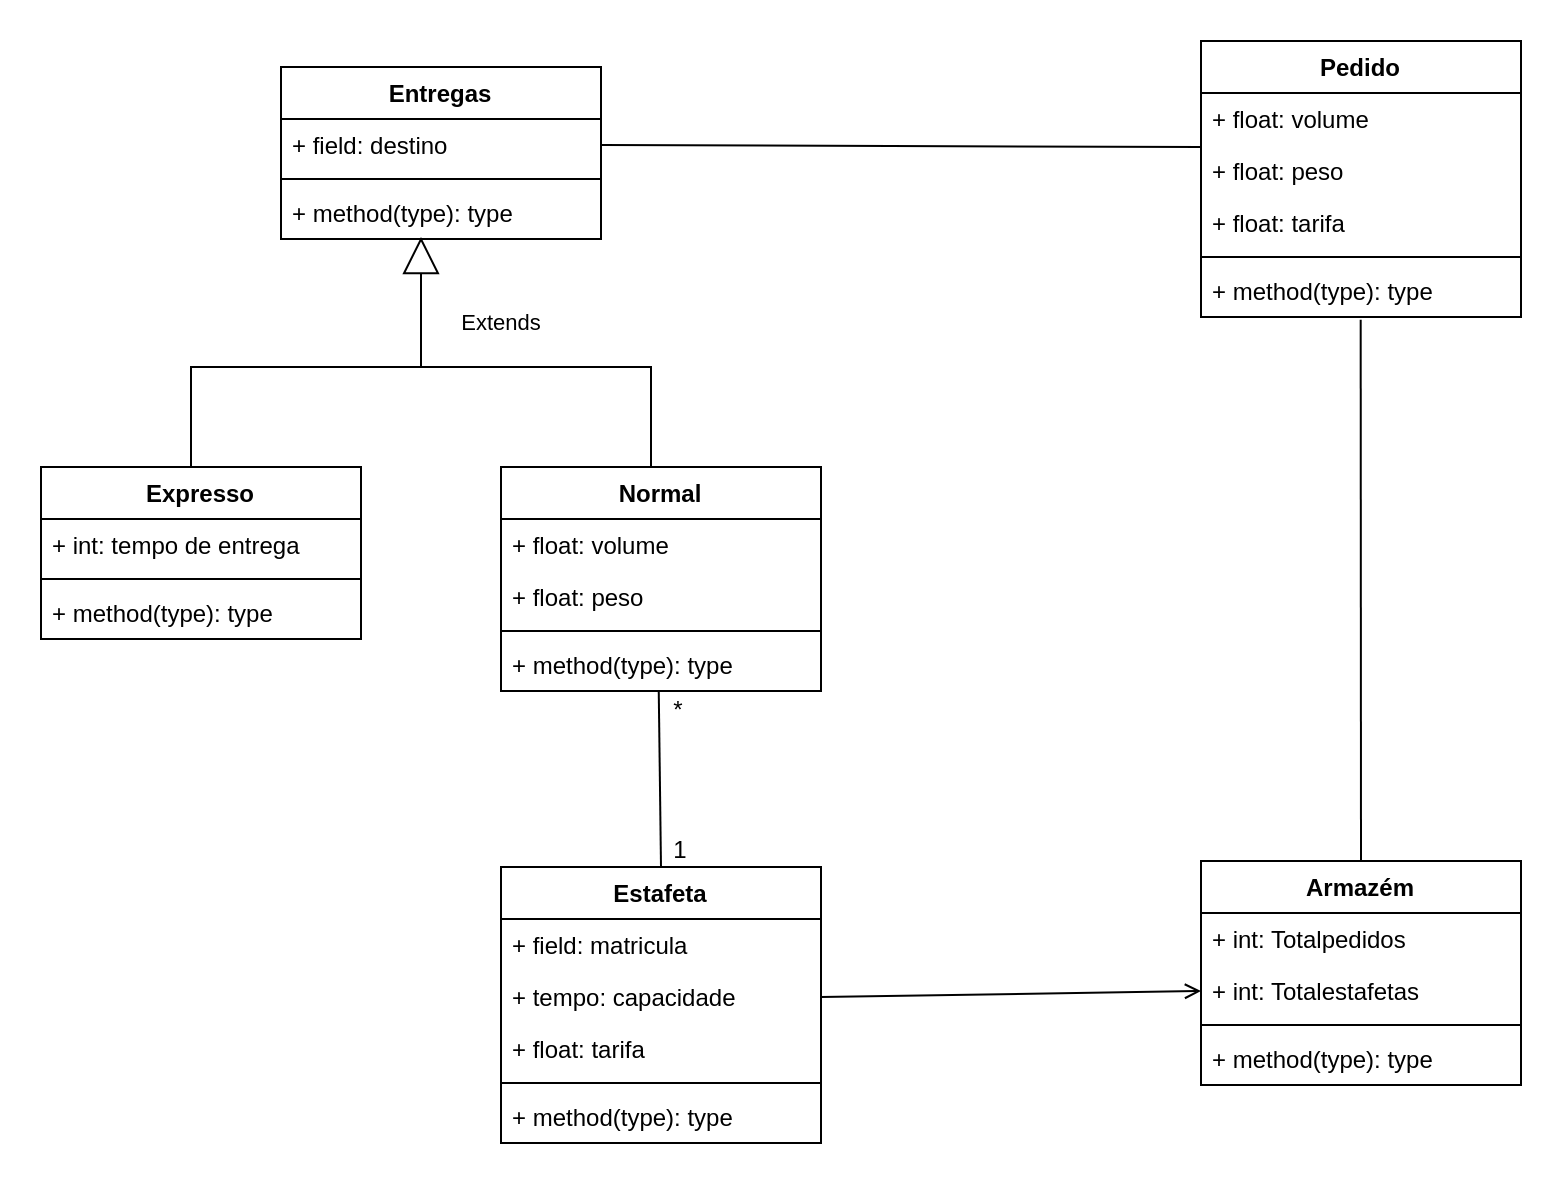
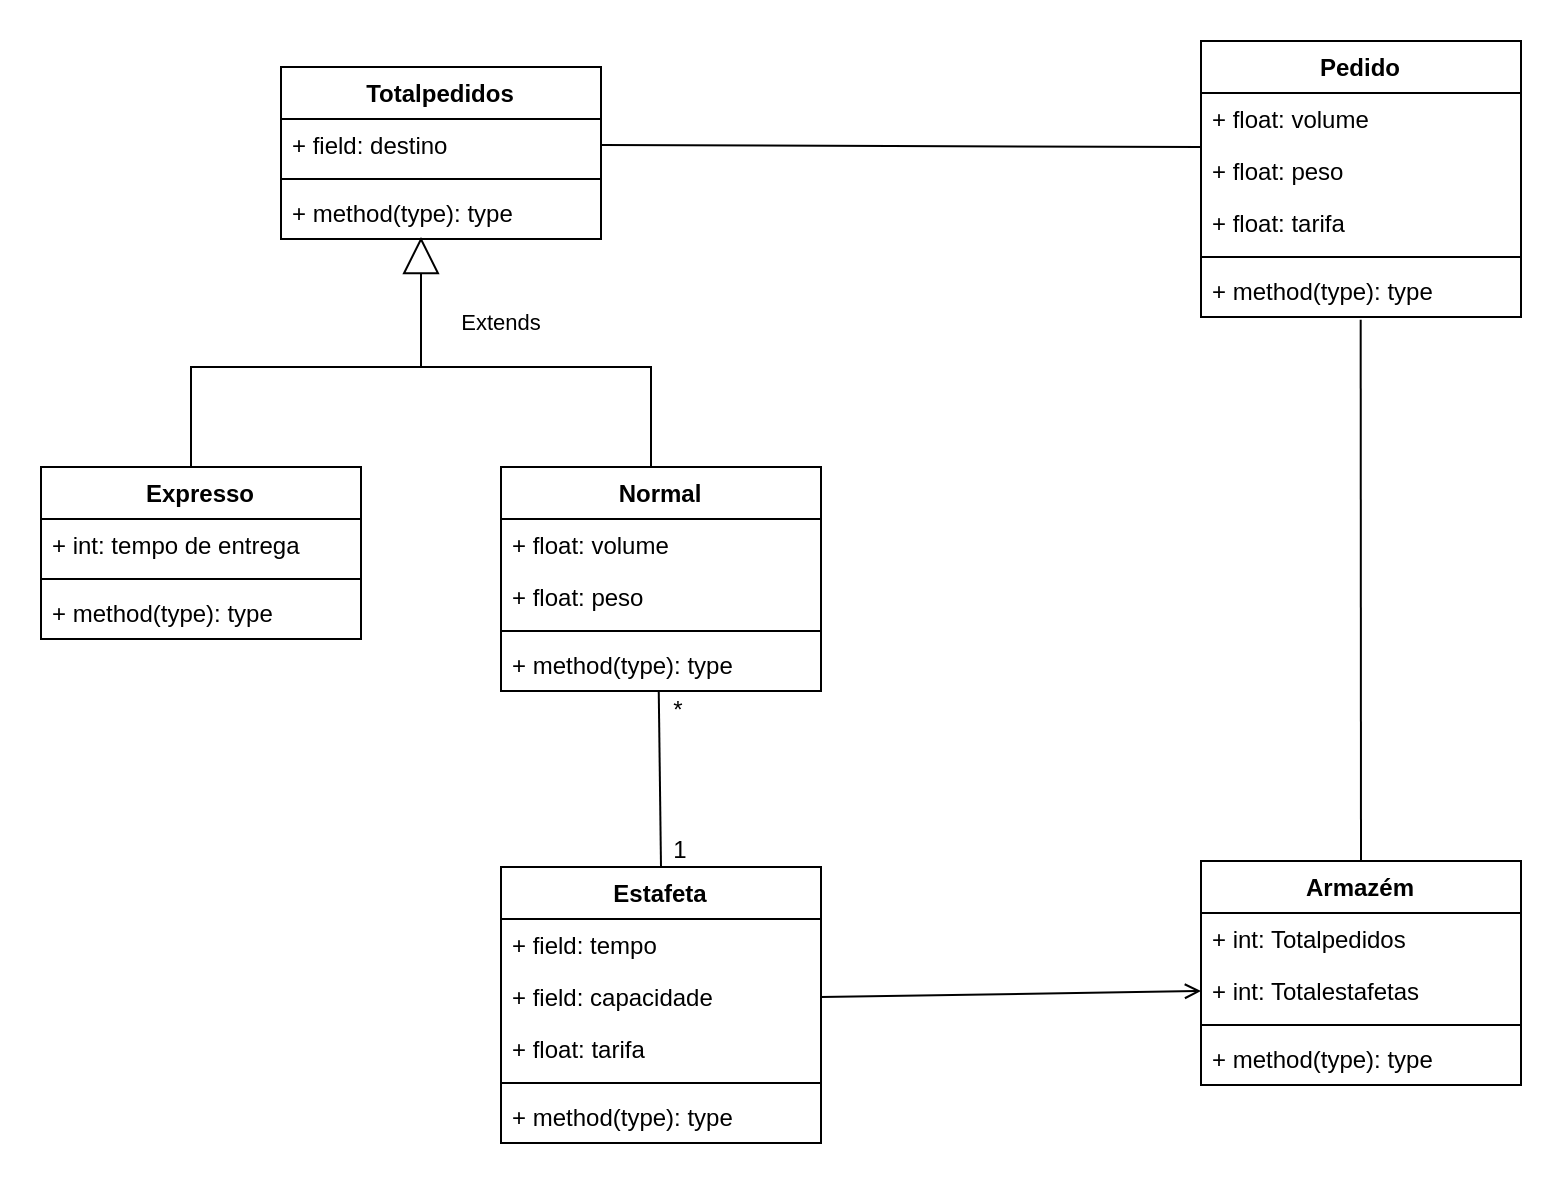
(440, 94) -> (440, 94)
(611, 946) -> (590, 946)
(627, 998) -> (621, 998)
